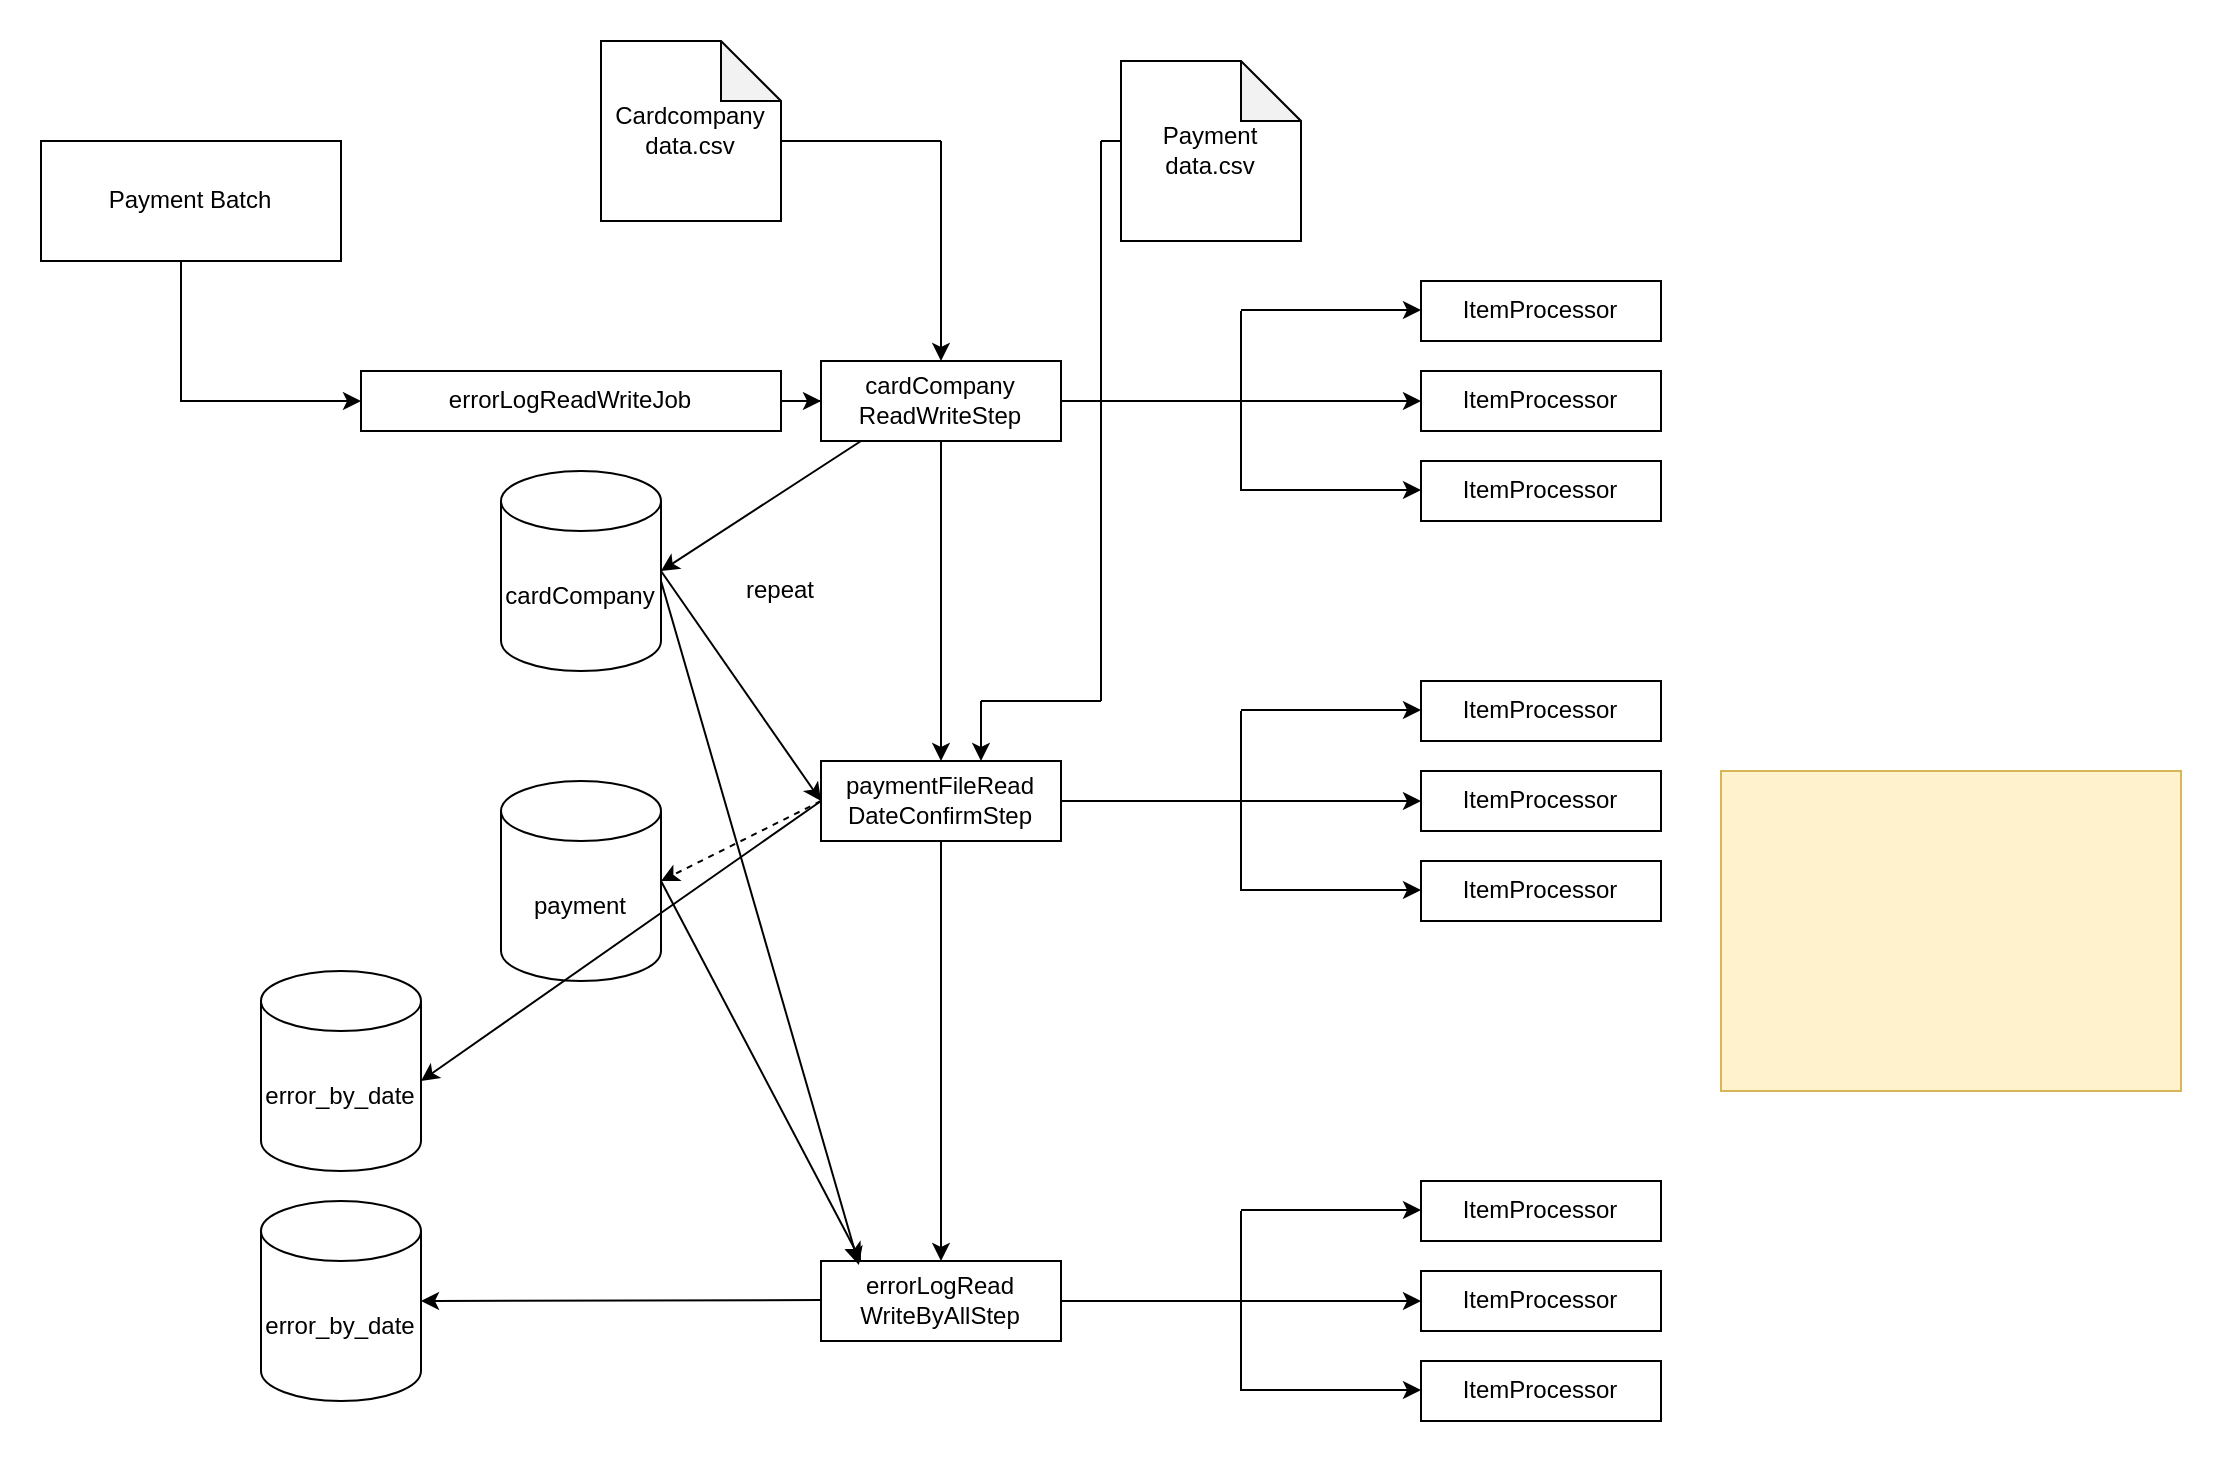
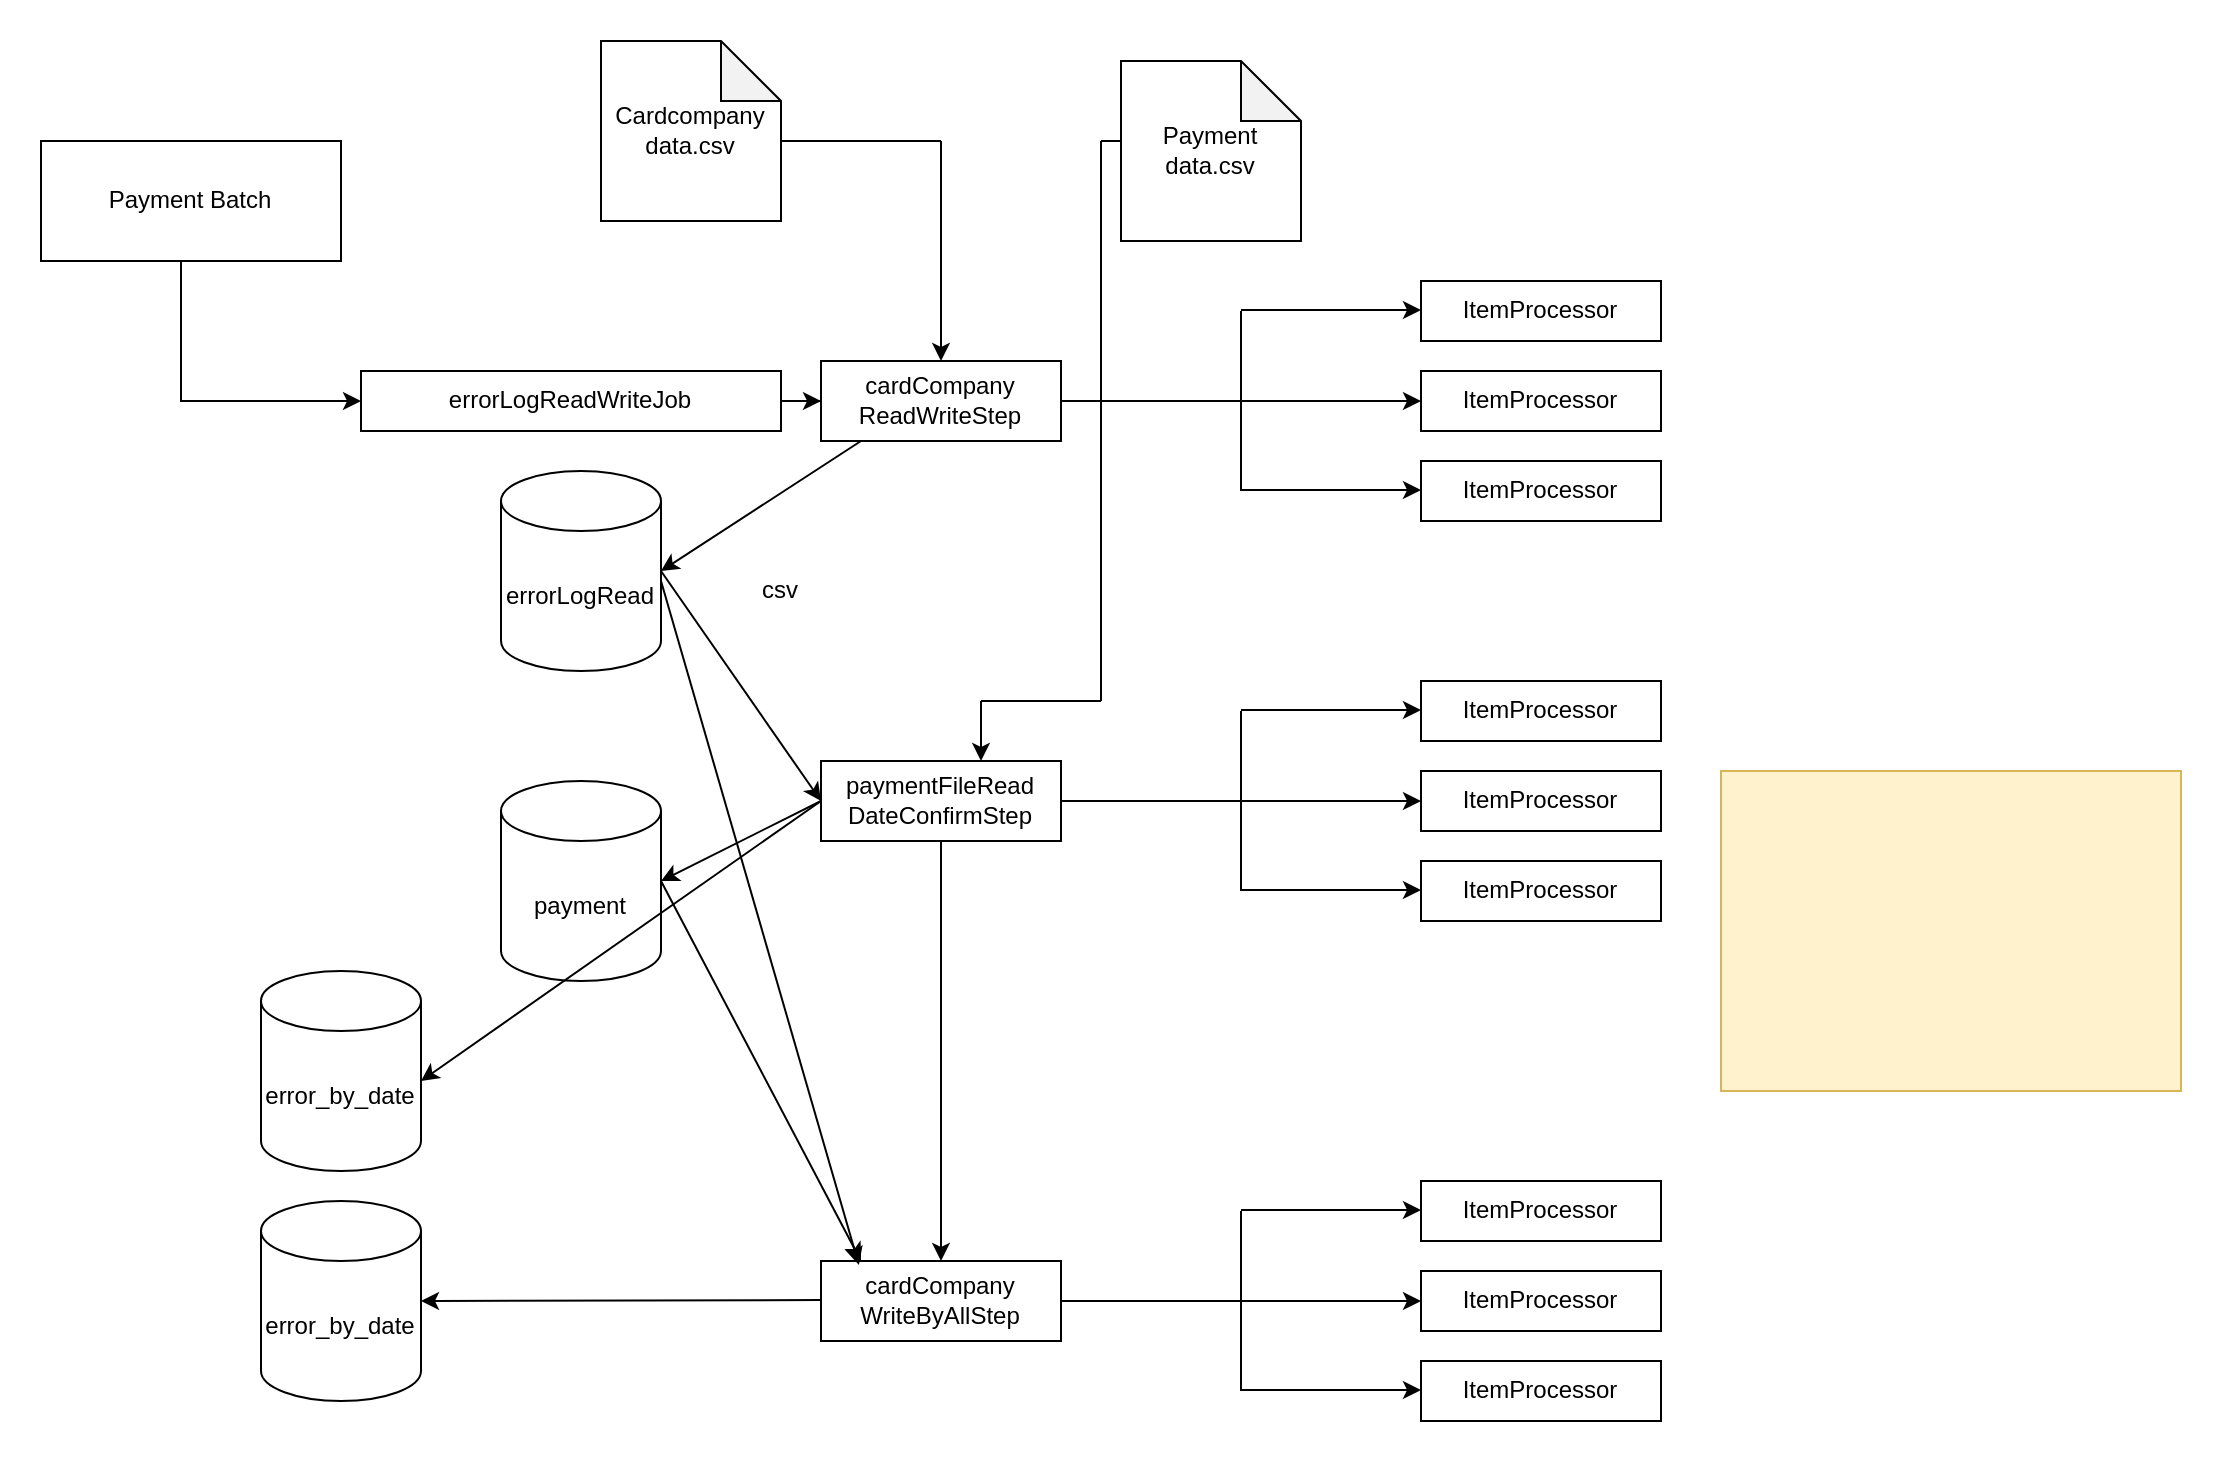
(781, 591) -> (781, 591)
(941, 594) -> none
(581, 597) -> (581, 597)
(740, 841) -> (740, 841)
(941, 1301) -> (941, 1301)
